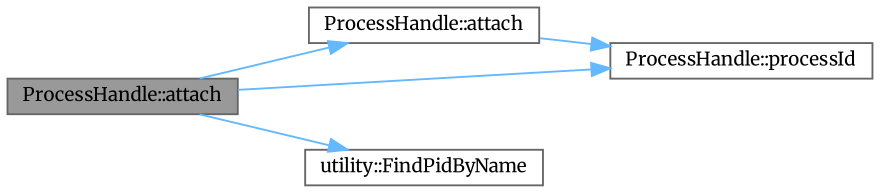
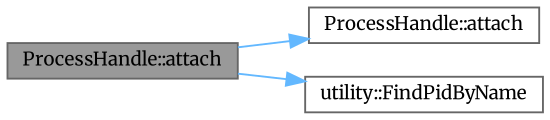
(741, 61) -> none
